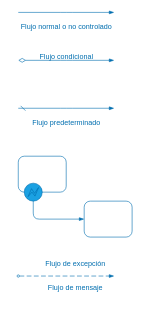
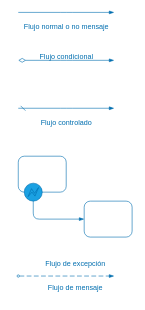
(67, 27) -> (67, 27)
(67, 123) -> (67, 123)
